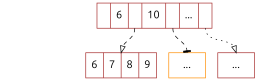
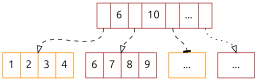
none -> (38, 65)
